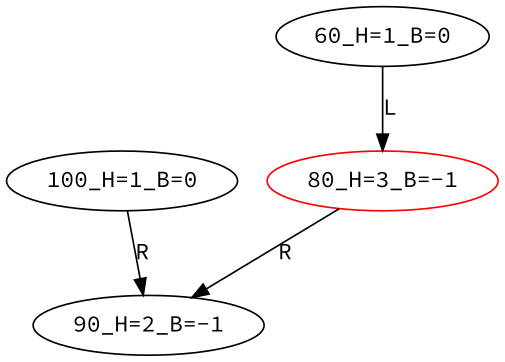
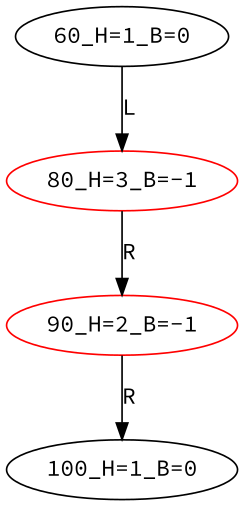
(134, 245) -> (122, 389)
(149, 325) -> (122, 325)
